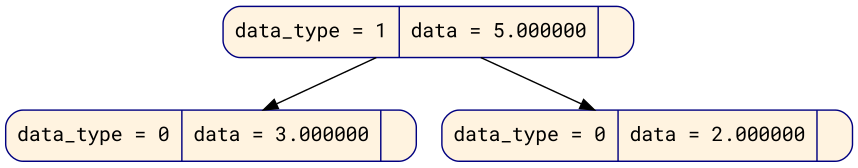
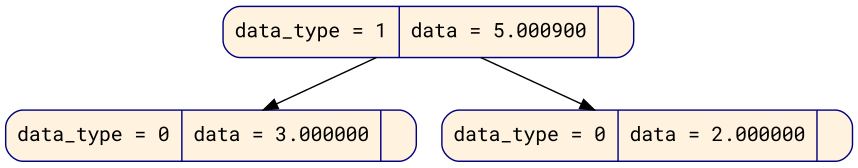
(499, 31) -> (499, 31)
